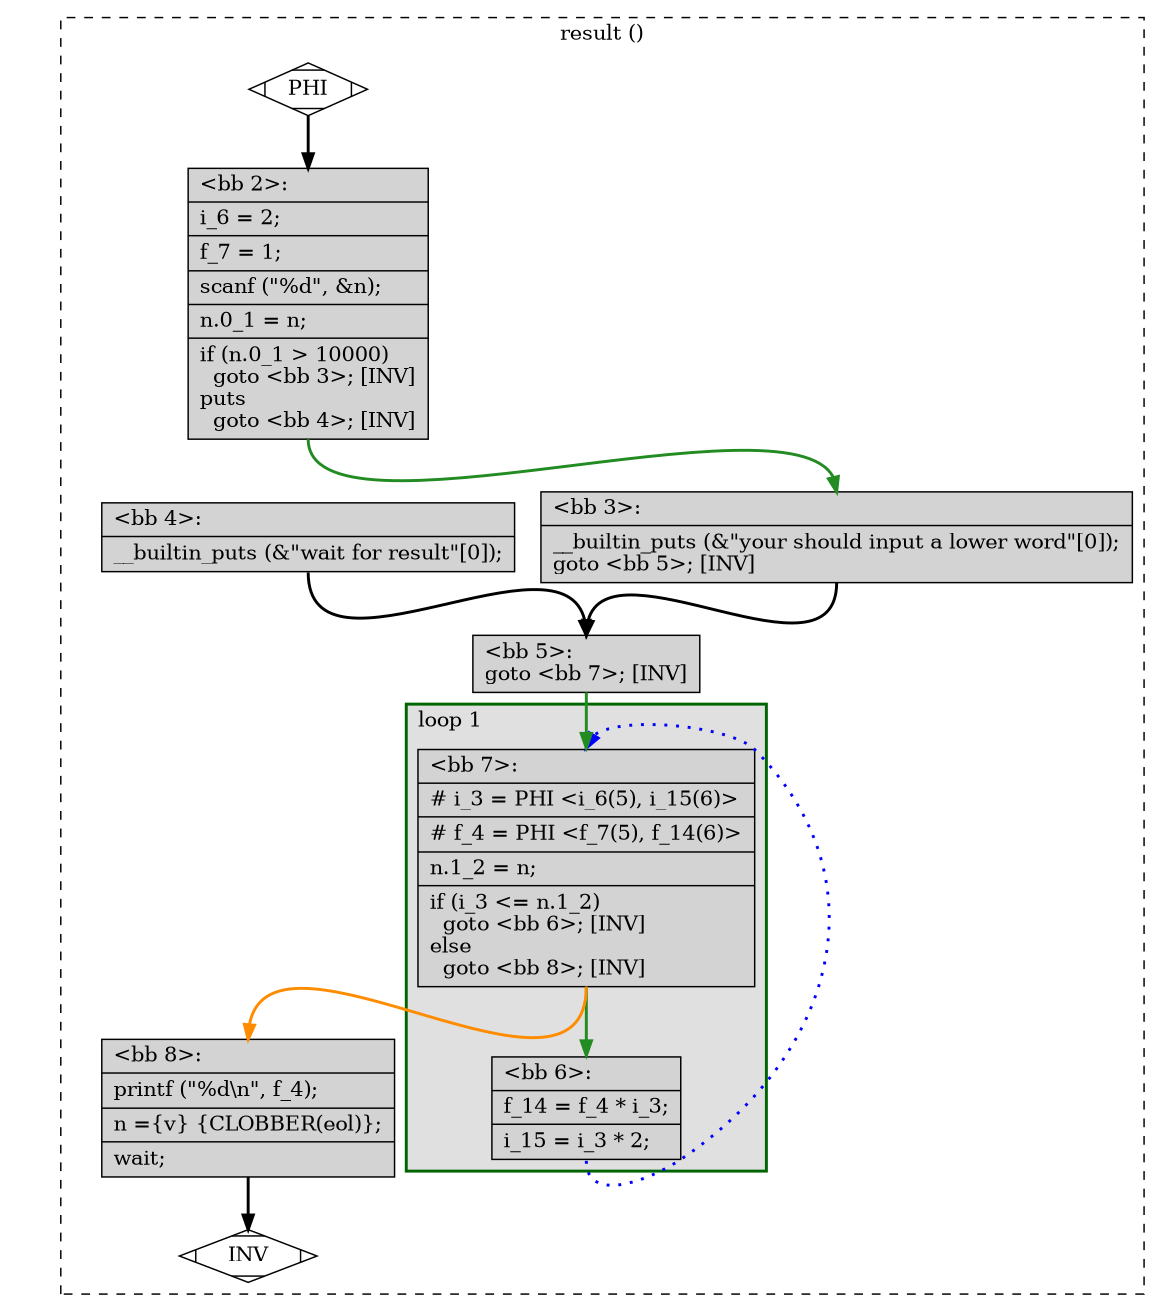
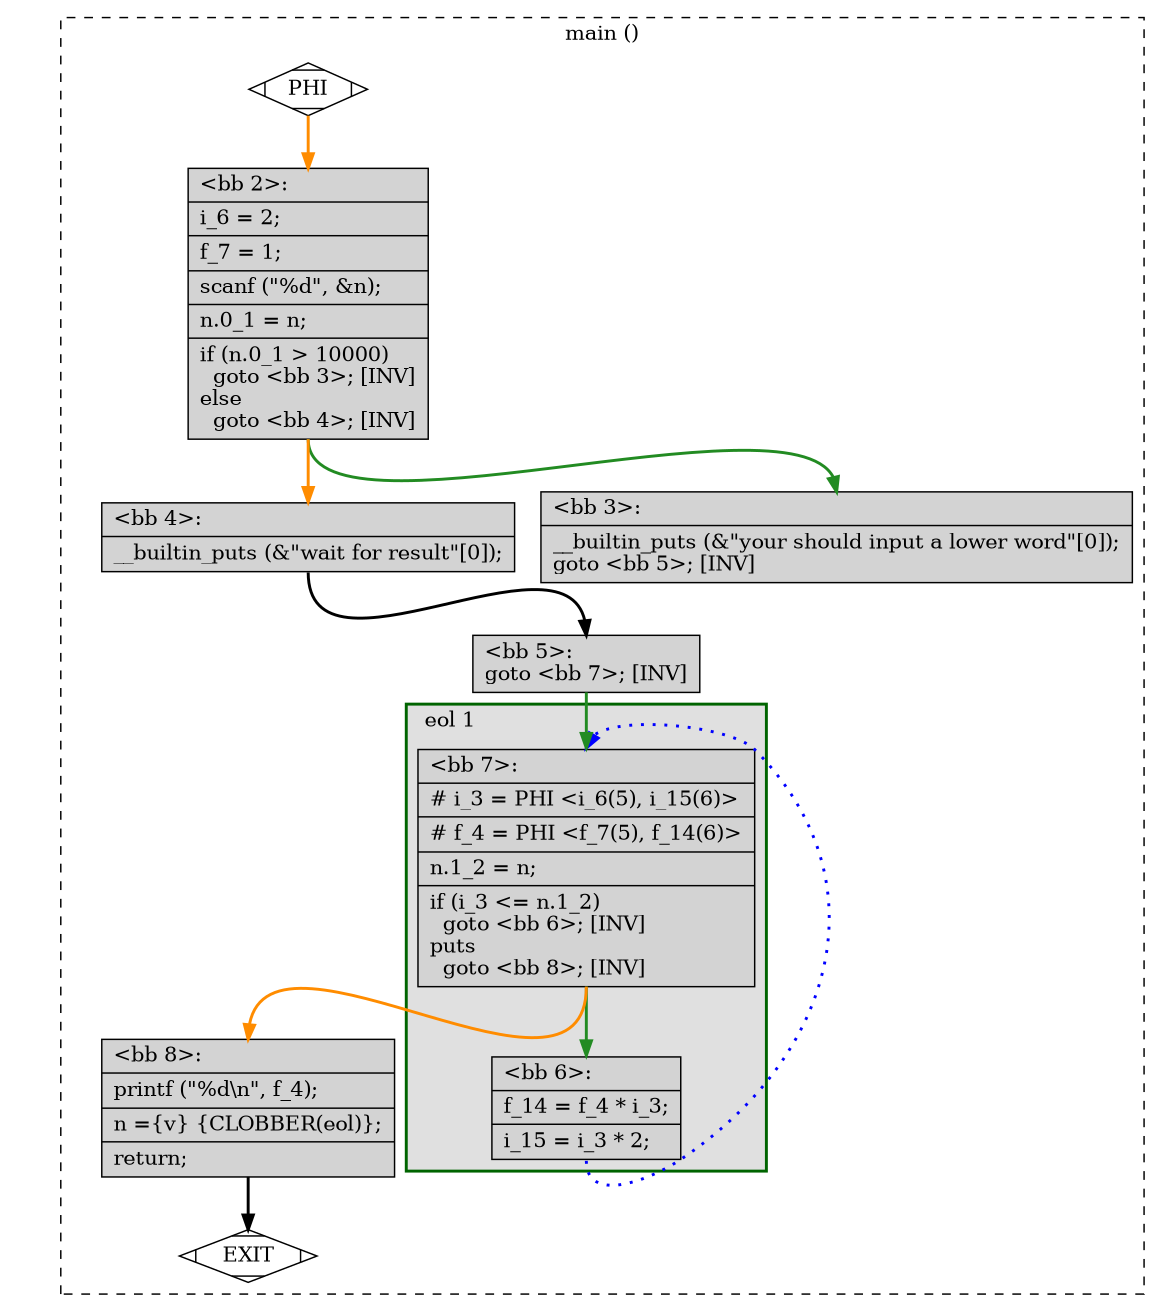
(602, 34) -> (602, 34)
(308, 143) -> (308, 143)
(223, 399) -> (221, 399)
none -> (308, 463)
(719, 611) -> none
(450, 721) -> (450, 721)
(451, 946) -> (453, 946)
(140, 1159) -> (151, 1159)
(248, 1256) -> (248, 1256)
